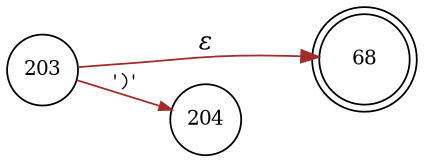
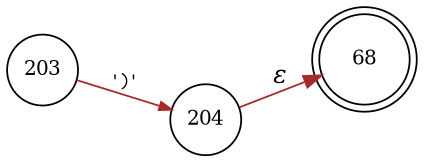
(190, 58) -> (272, 95)
